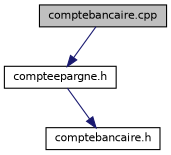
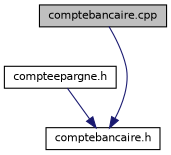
(85, 42) -> (127, 72)
